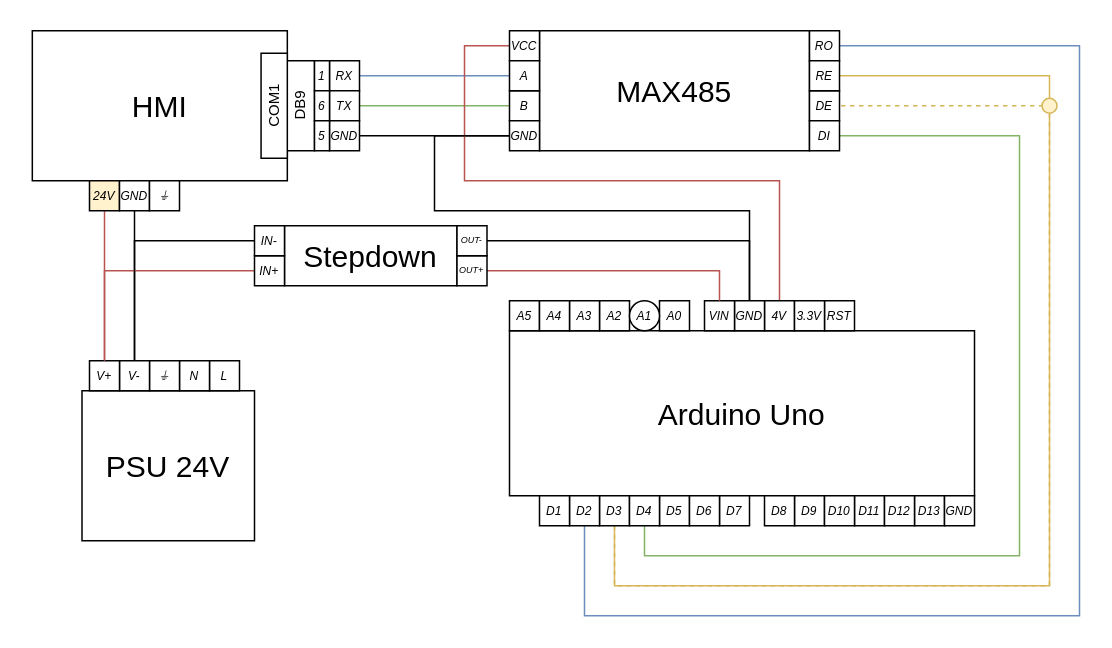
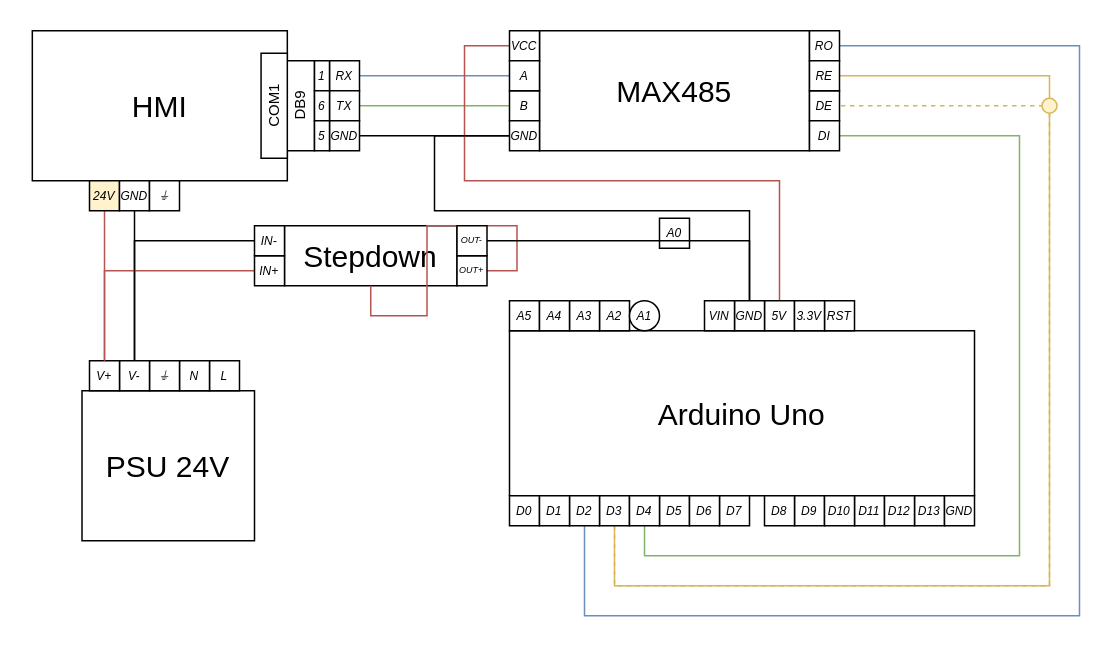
(631, 271) -> (427, 299)
(674, 316) -> (674, 233)
(779, 316) -> (779, 316)
none -> (524, 511)
